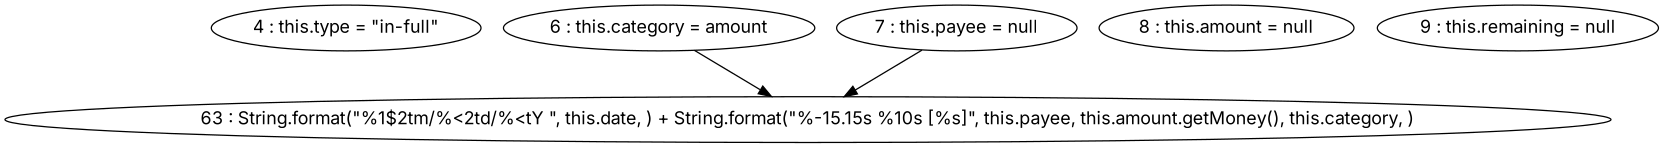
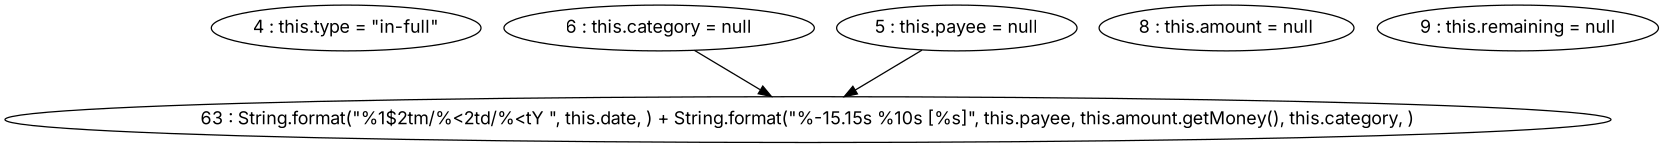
(659, 28) -> (659, 28)
(957, 28) -> (957, 28)
